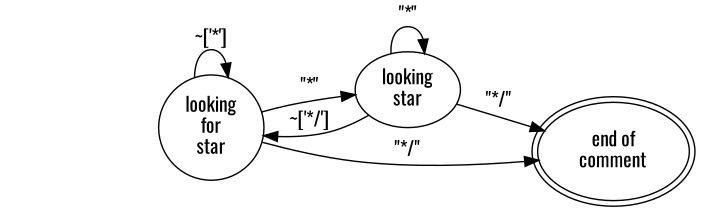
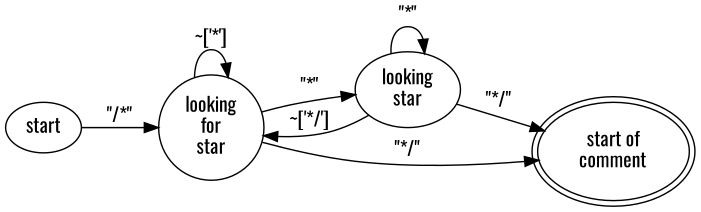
none -> (44, 128)
(613, 151) -> (613, 151)
